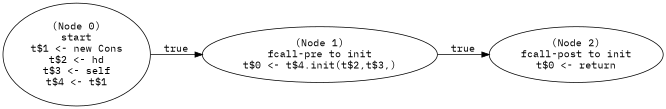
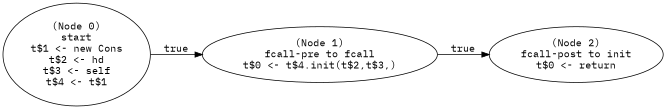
(320, 55) -> (320, 55)
